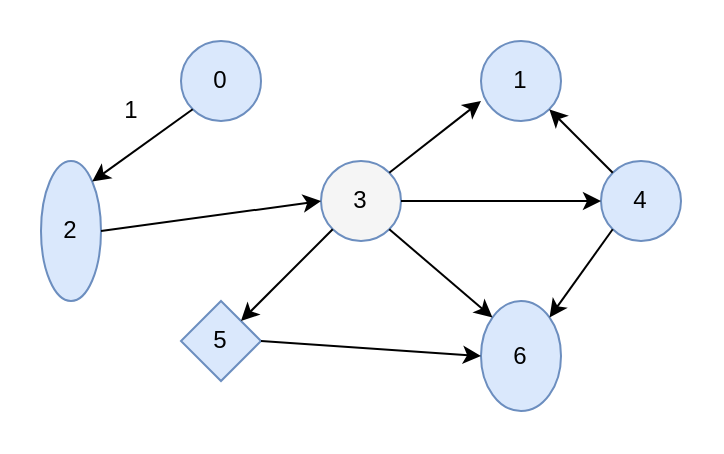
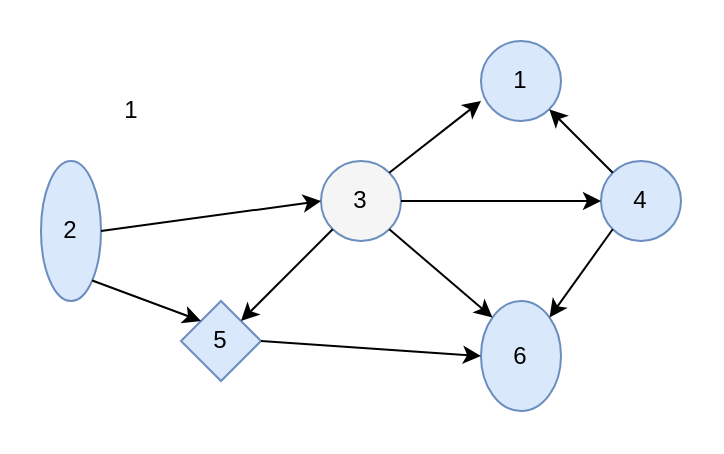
(221, 81) -> none
(148, 141) -> none
none -> (140, 298)
